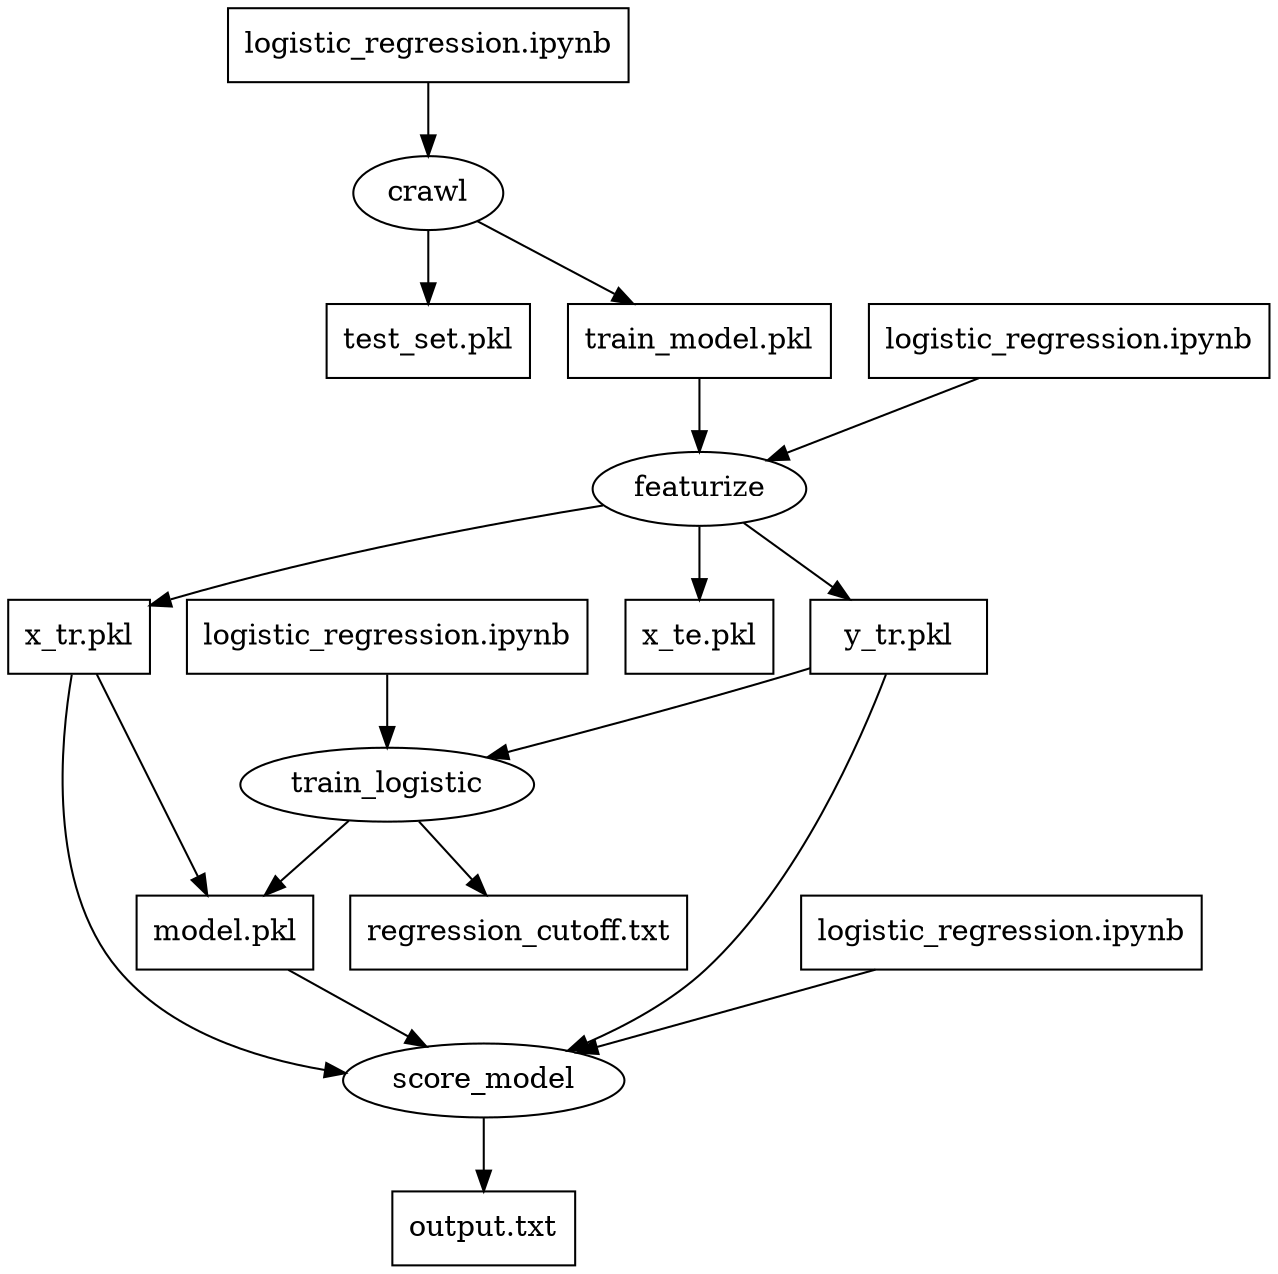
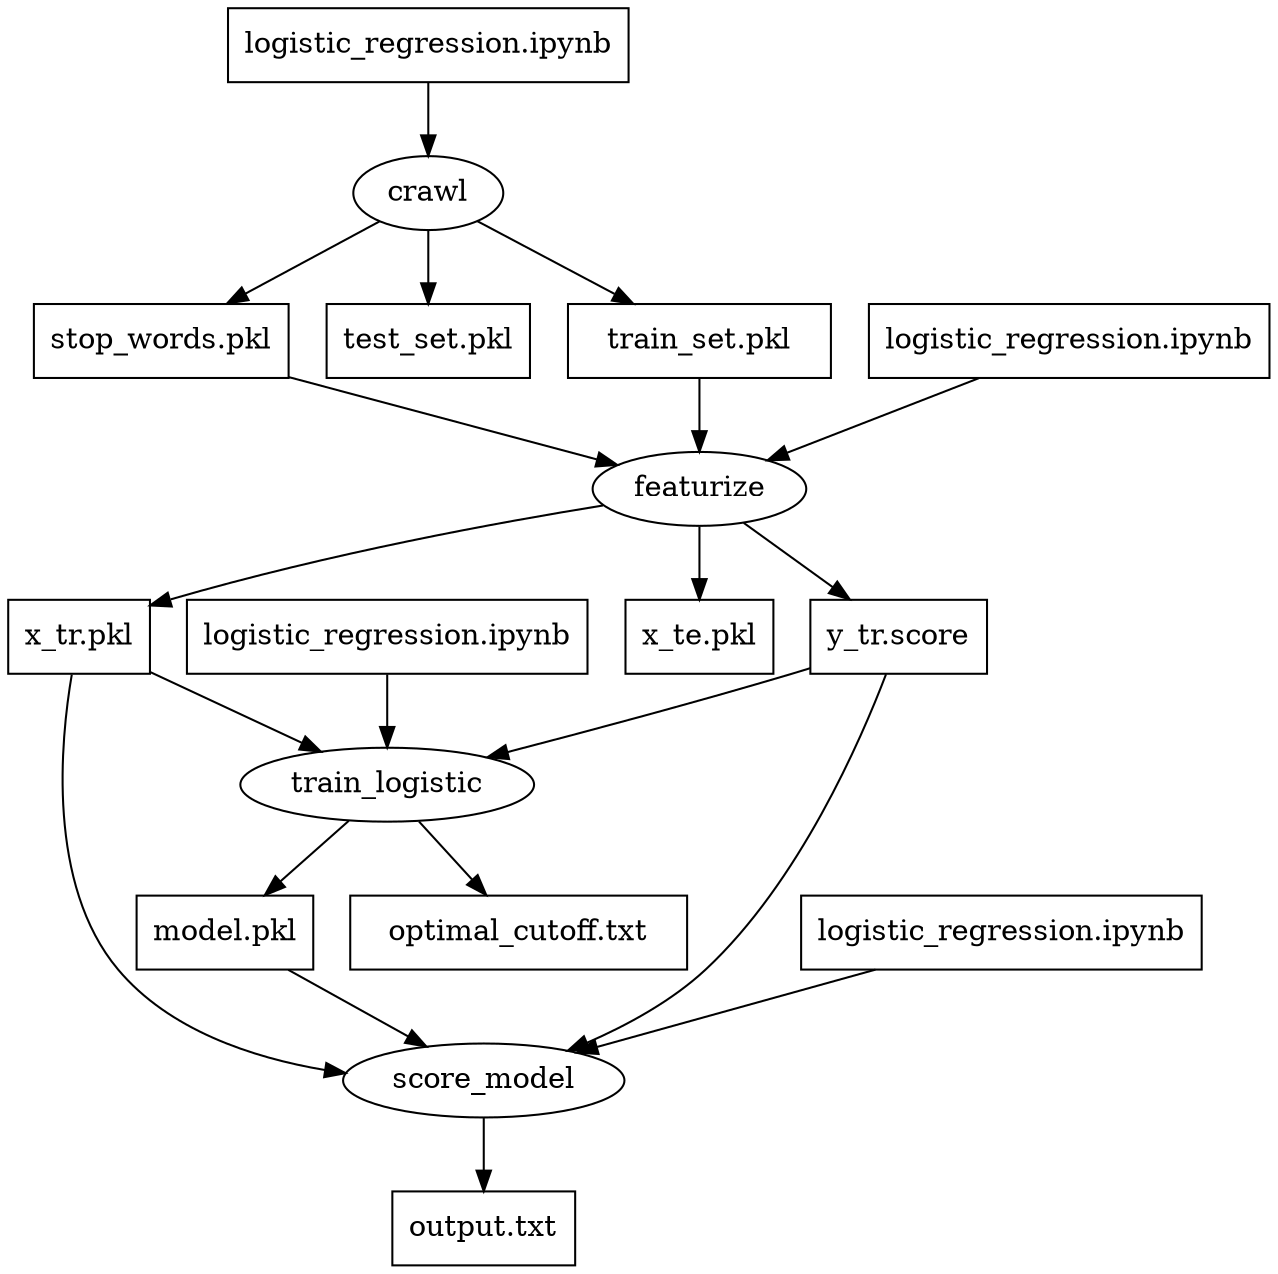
none -> (161, 341)
(699, 341) -> (699, 341)
(899, 637) -> (899, 637)
(147, 775) -> (226, 708)
(519, 933) -> (519, 933)
